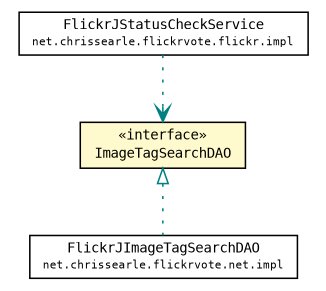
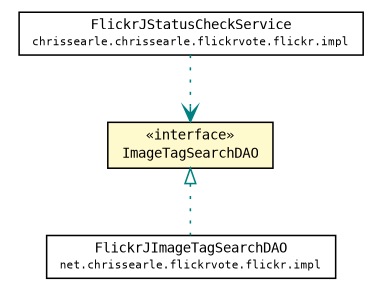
(164, 42) -> (191, 42)
(164, 265) -> (191, 265)
